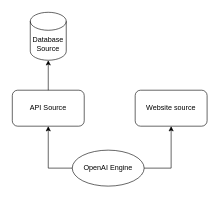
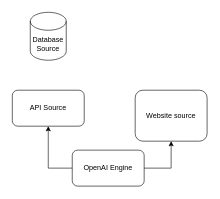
(48, 65) -> none
(171, 108) -> (171, 116)
(108, 168) -> (108, 168)
